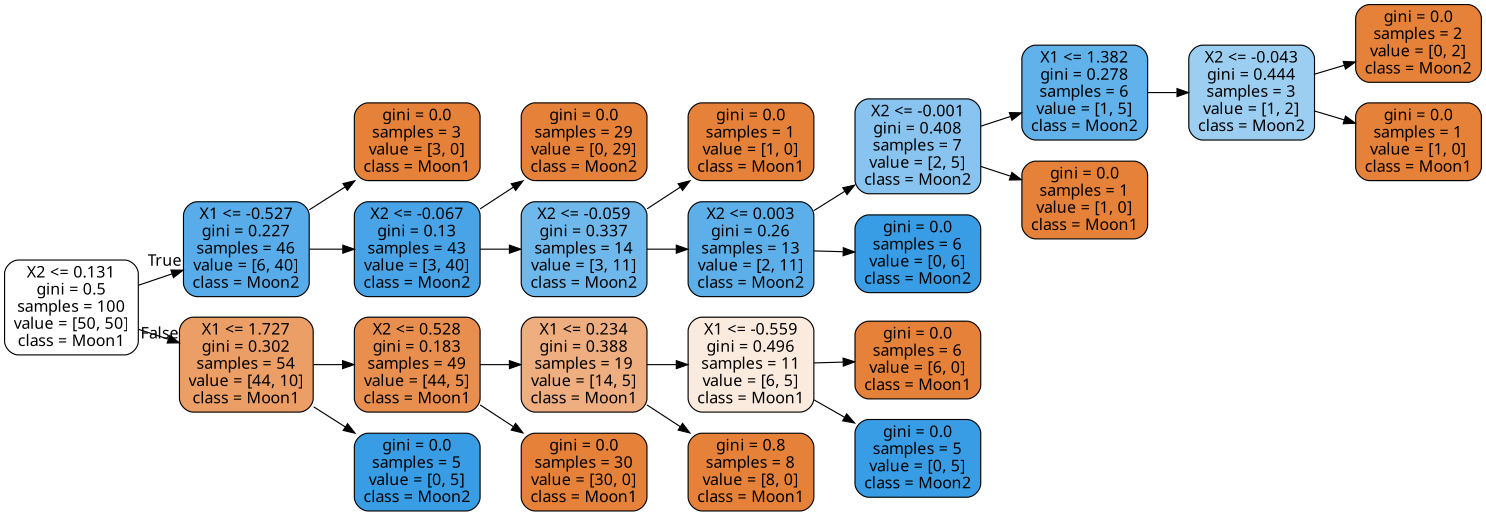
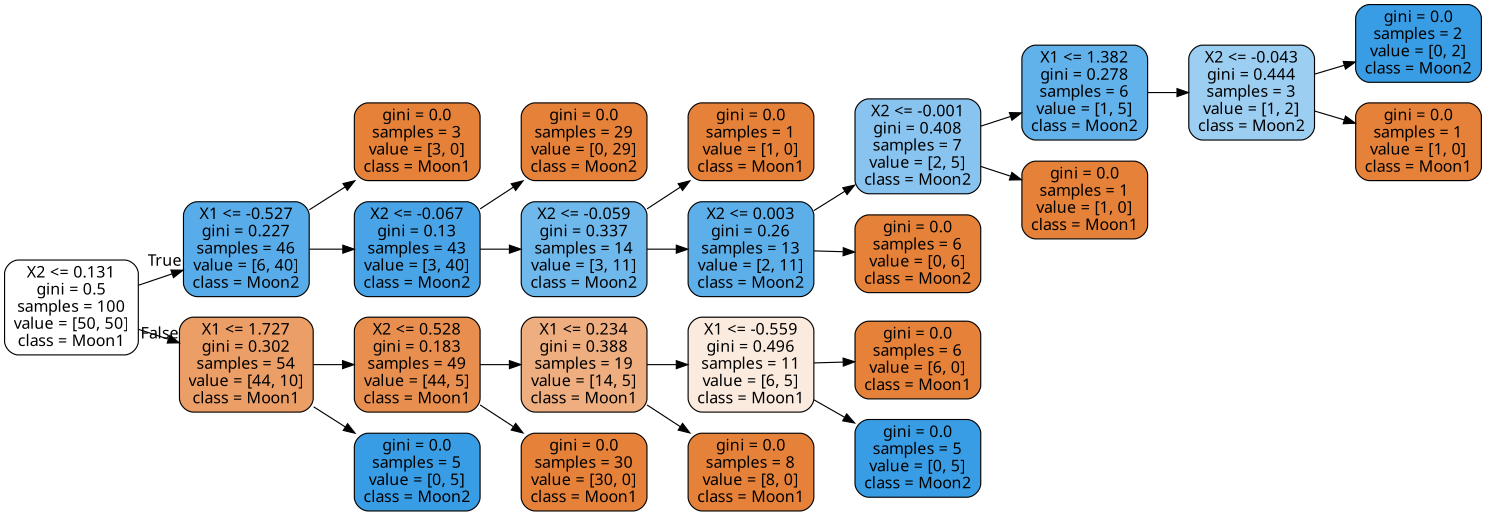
(1419, 43) -> (1419, 43)
(918, 254) -> (918, 254)
(751, 472) -> (751, 472)
